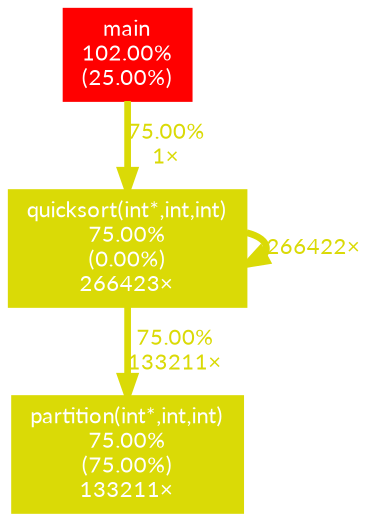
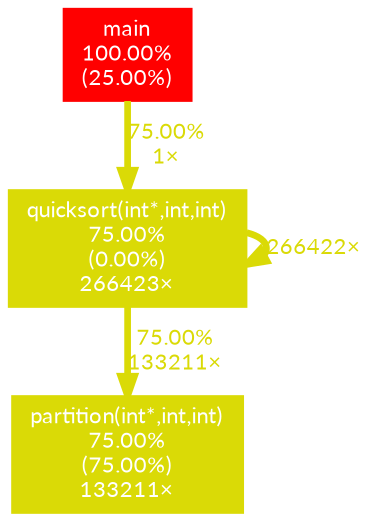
(128, 55) -> (128, 55)
